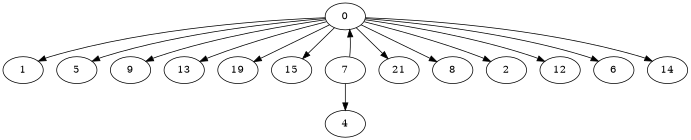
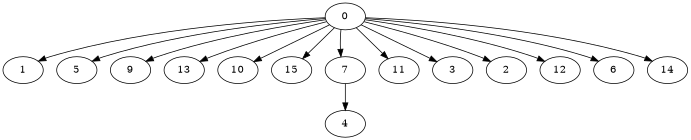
(350, 47) -> (340, 39)
(238, 70) -> (238, 70)
(399, 70) -> (399, 70)
(453, 70) -> (453, 70)
